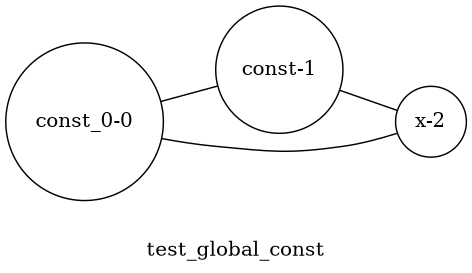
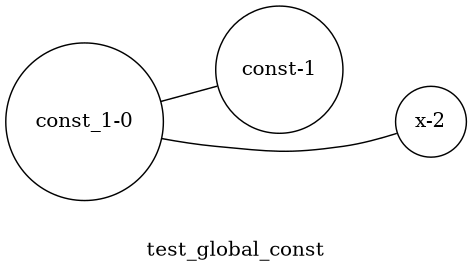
(369, 100) -> none
(85, 122) -> (85, 122)
